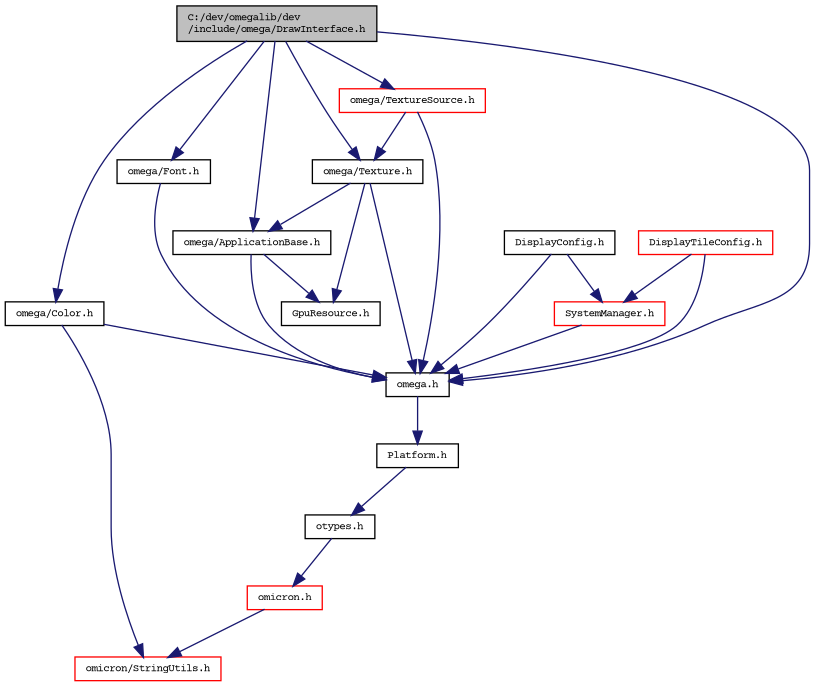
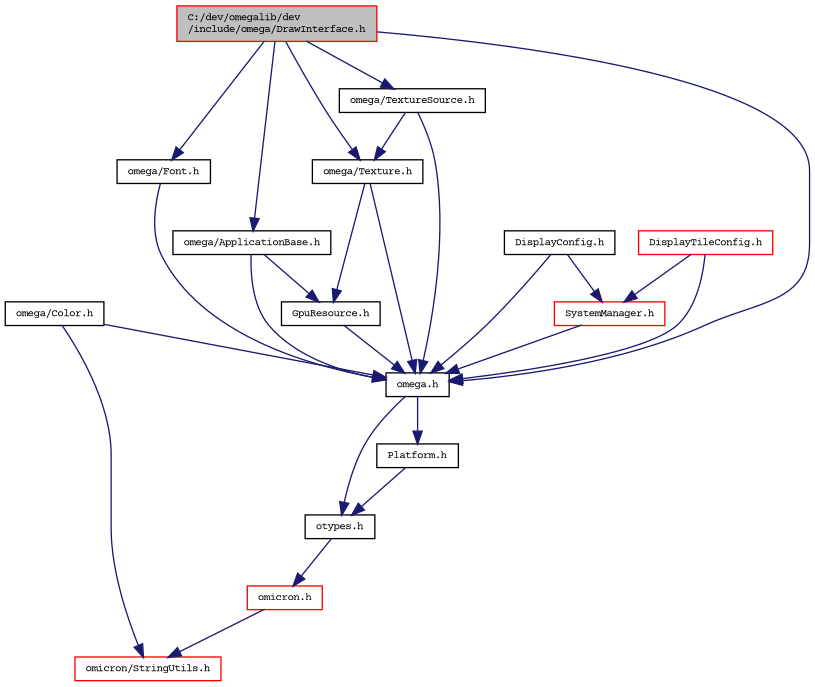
(277, 24) -> (277, 24)
(412, 101) -> (412, 101)
(120, 141) -> none
(316, 204) -> none
none -> (369, 345)
none -> (365, 443)
